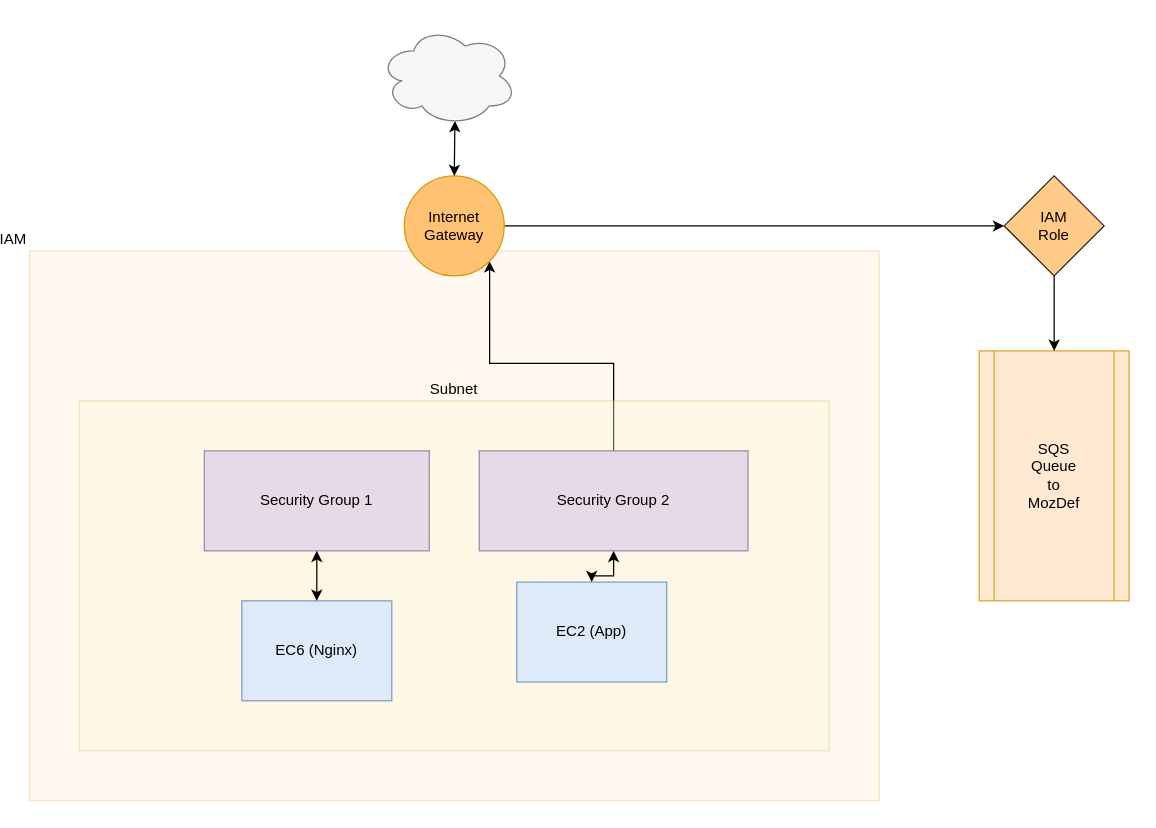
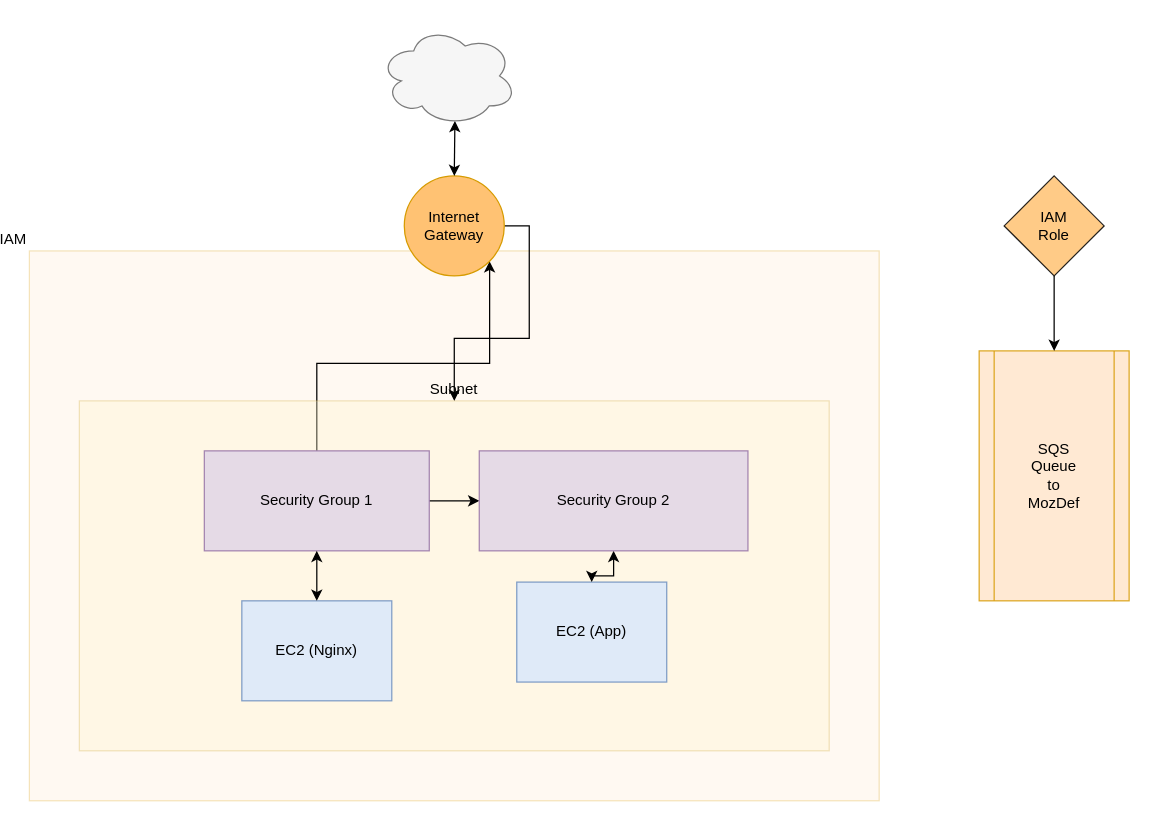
(761, 226) -> (522, 338)
(595, 363) -> (361, 363)
none -> (450, 501)
(317, 651) -> (317, 651)
